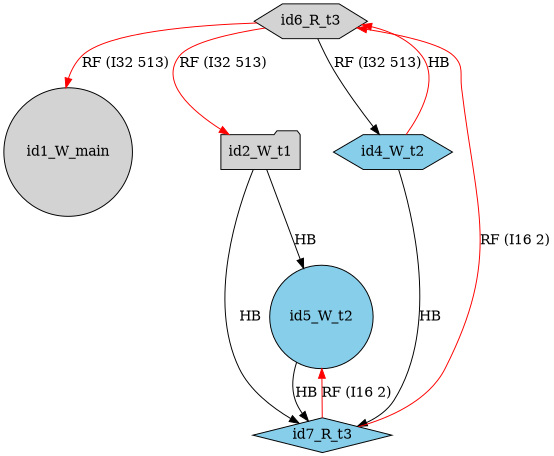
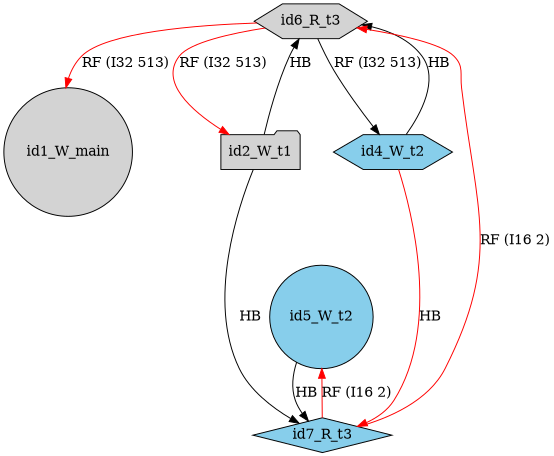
(427, 68) -> (427, 68)
(283, 214) -> (277, 90)
(420, 304) -> (420, 304)
